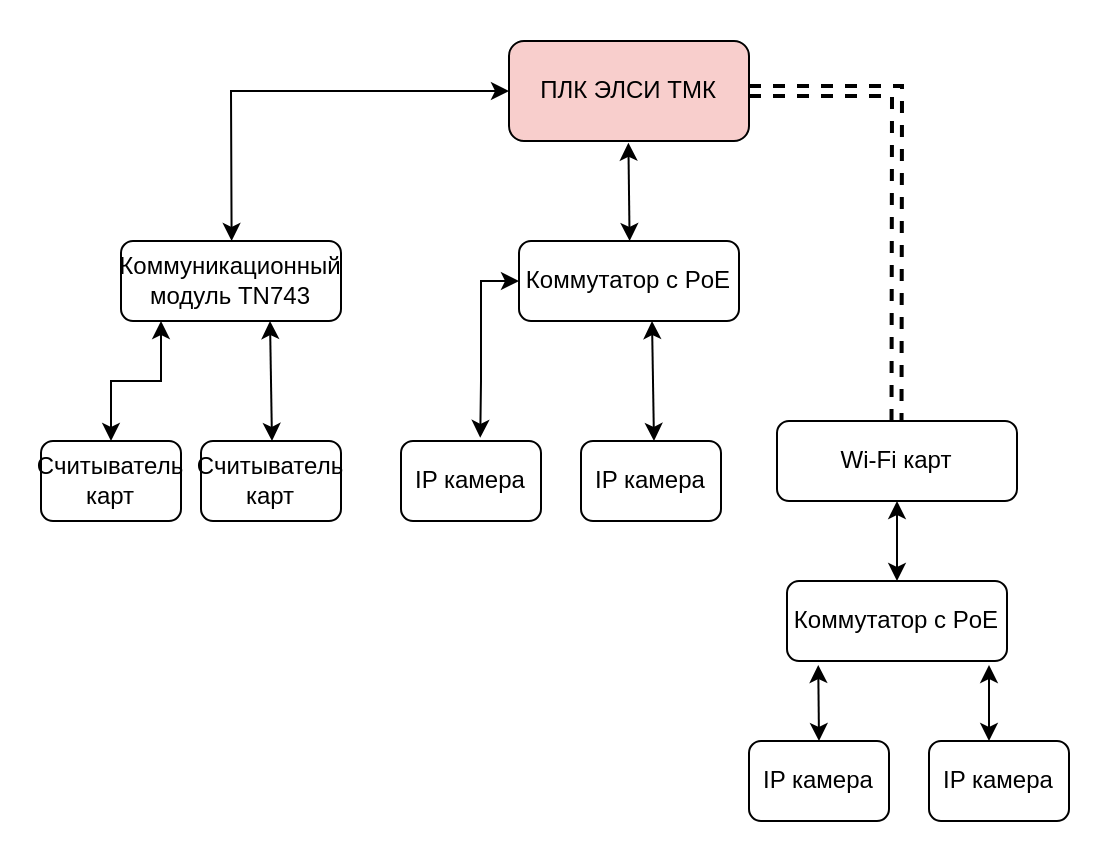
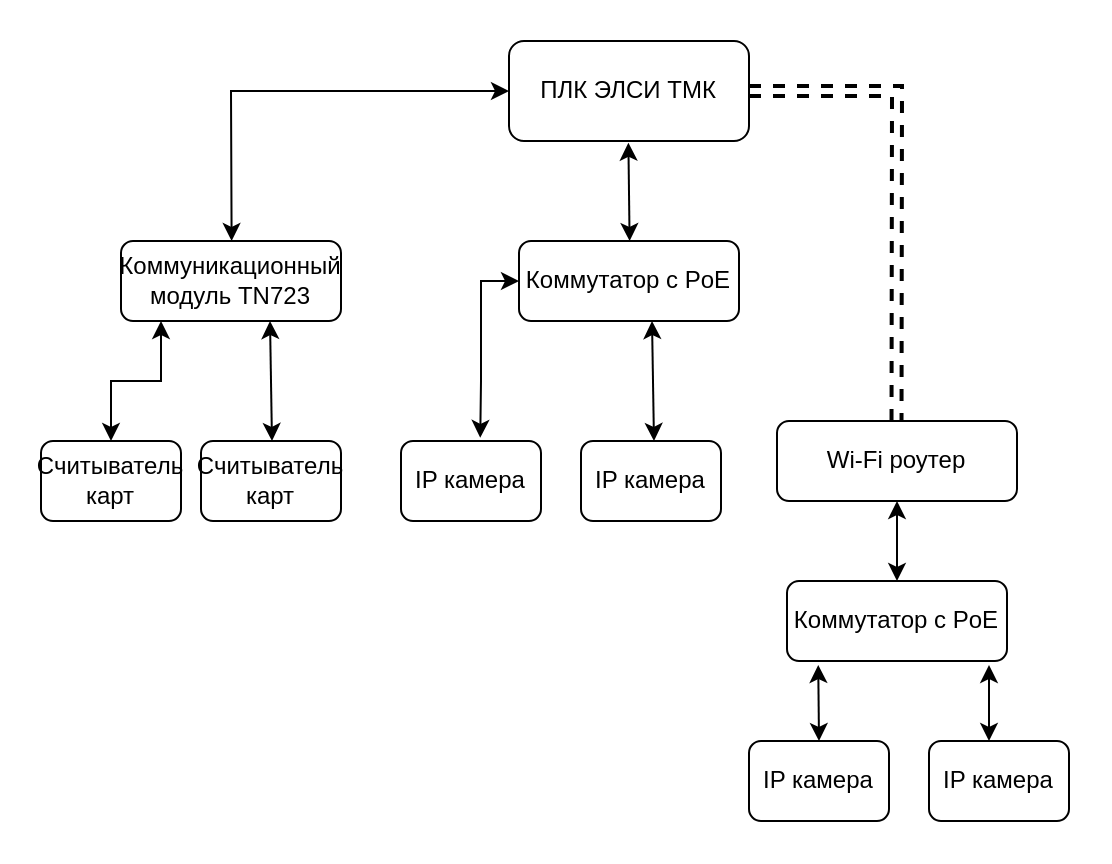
(629, 91) -> (629, 91)
(231, 281) -> (231, 281)
(897, 461) -> (897, 461)
